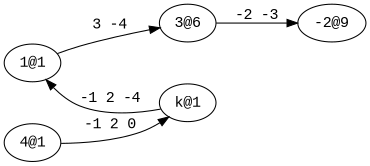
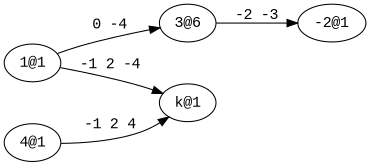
(332, 23) -> (332, 23)
(110, 25) -> (110, 25)
(104, 112) -> (107, 77)
(110, 124) -> (110, 124)
